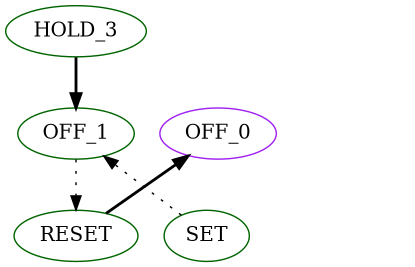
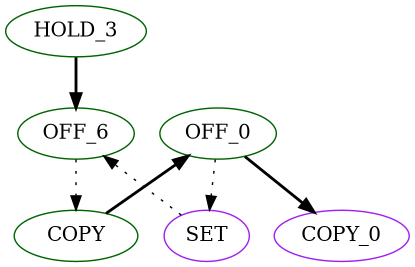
(76, 134) -> (76, 134)
(218, 134) -> (218, 134)
none -> (213, 178)
(76, 236) -> (76, 236)
(207, 236) -> (207, 236)
none -> (342, 236)
